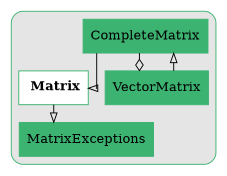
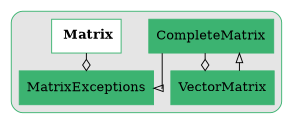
(97, 71) -> (162, 71)
(54, 109) -> (86, 56)
